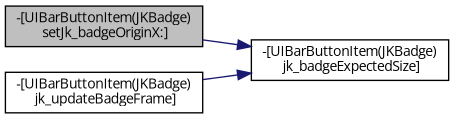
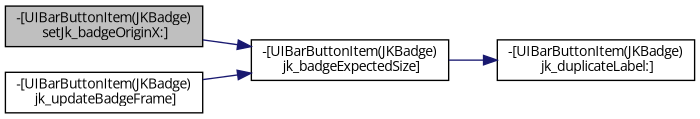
none -> (596, 60)
